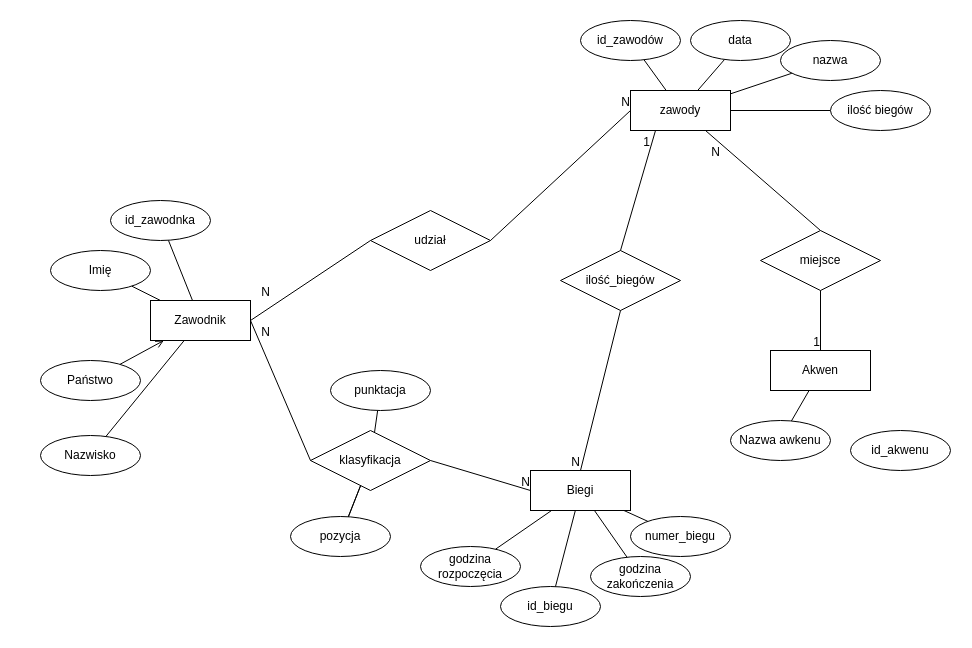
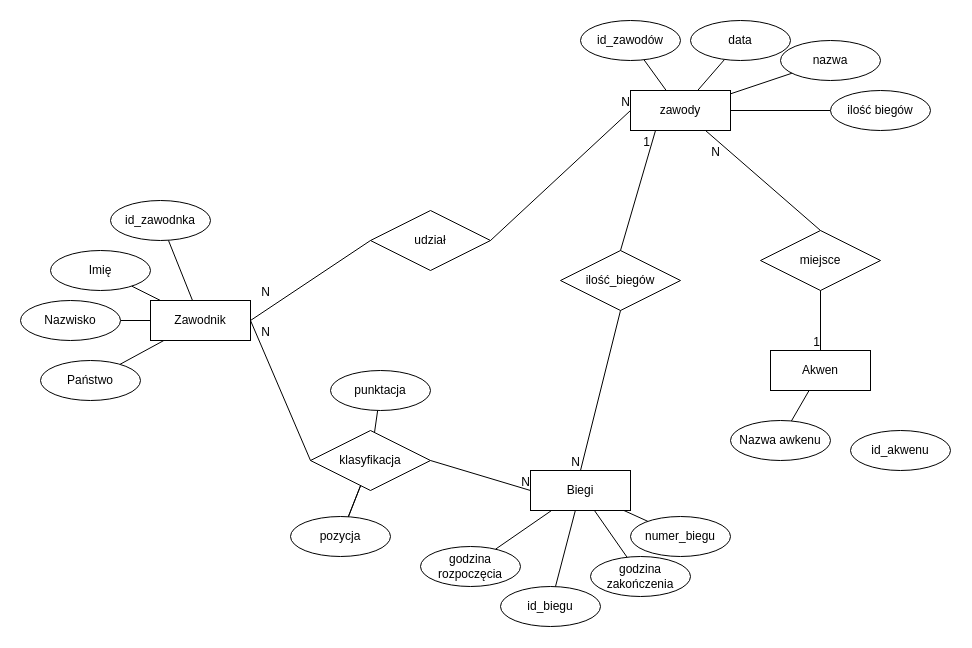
(158, 344) -> (159, 343)
(91, 456) -> (71, 321)
